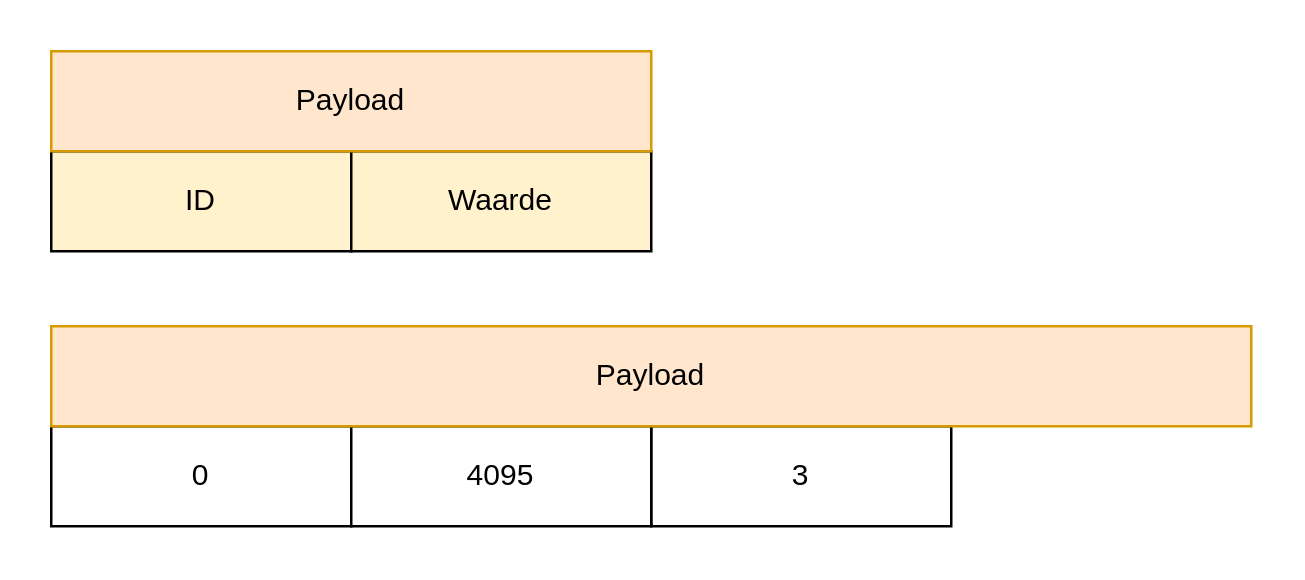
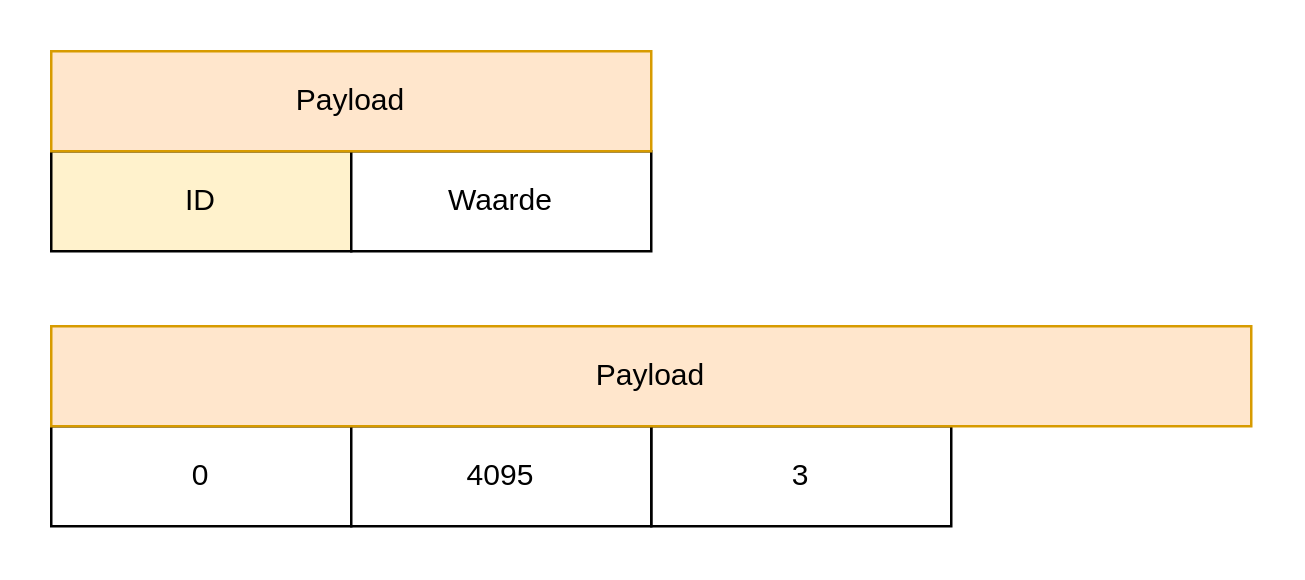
(501, 201) -> (501, 201)
